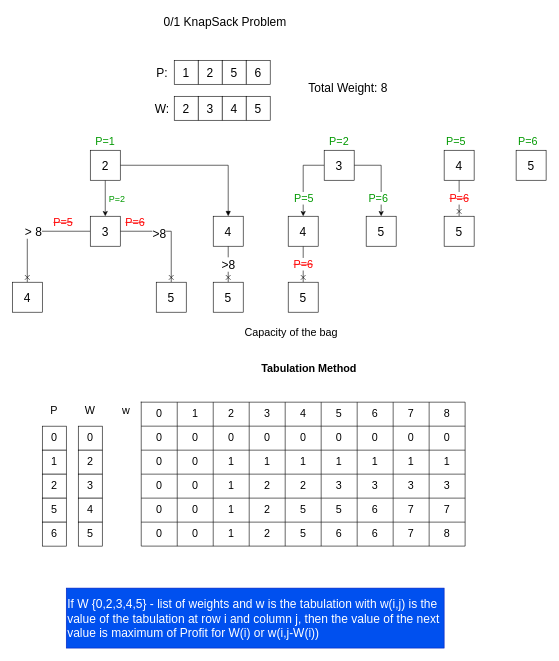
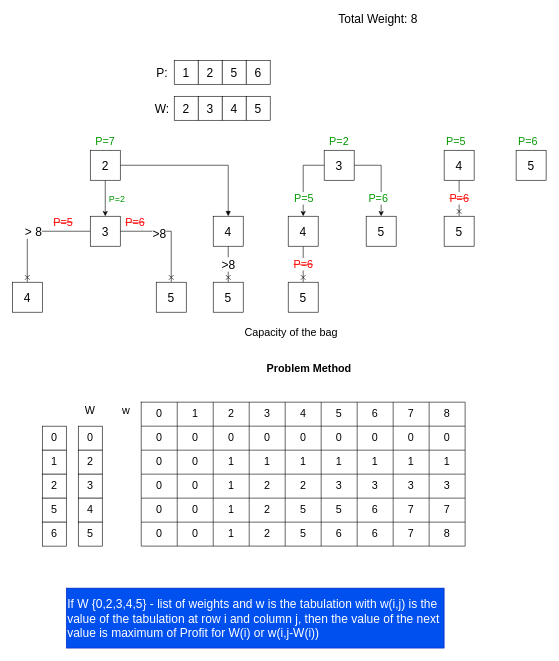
(225, 21) -> none
(348, 87) -> (378, 18)
(105, 141) -> (105, 141)
(309, 369) -> (309, 369)
(54, 411) -> none
